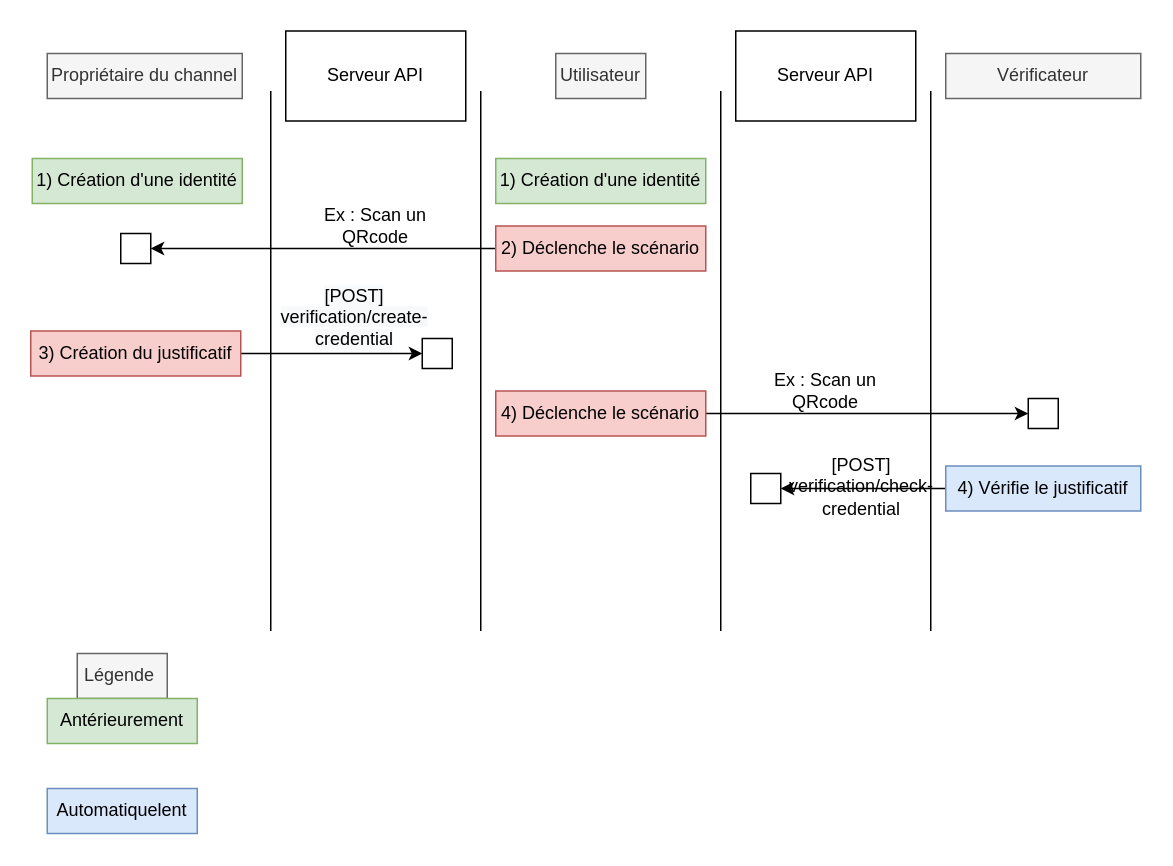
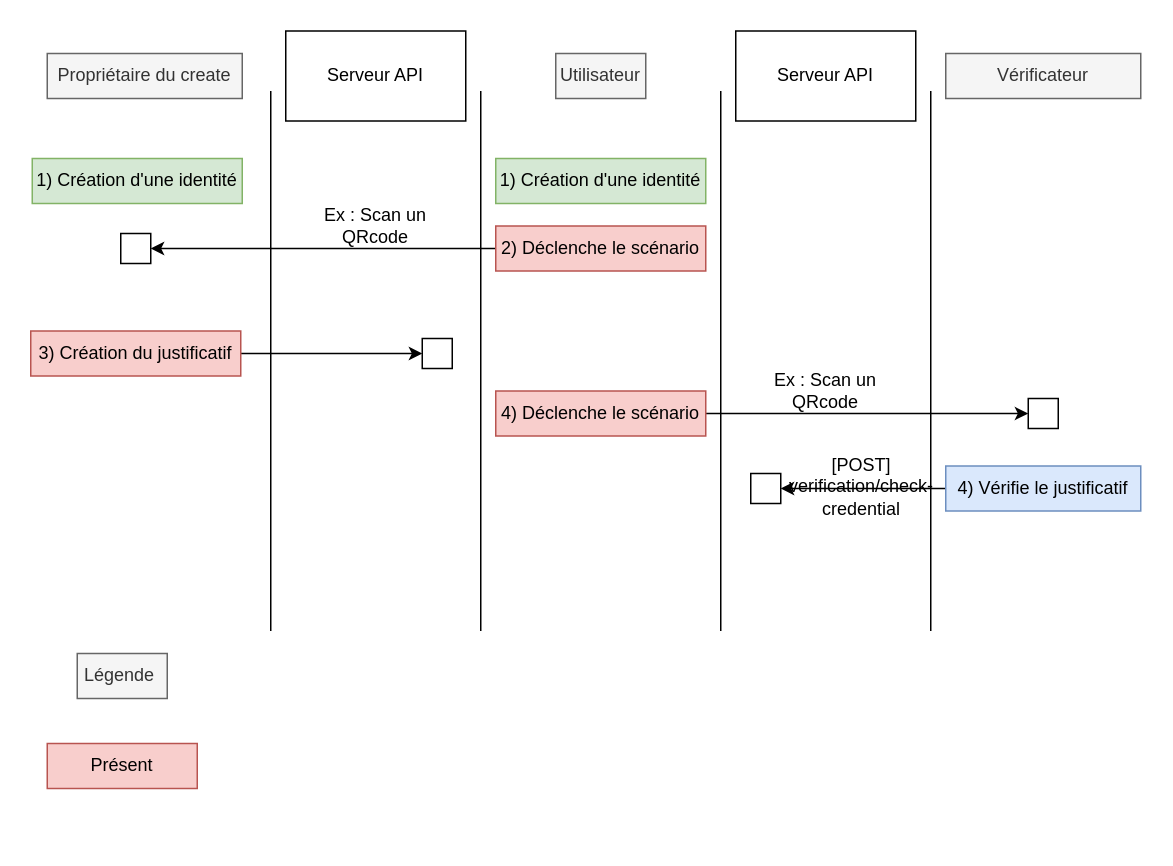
(145, 76) -> (145, 76)
(355, 327) -> none
(122, 721) -> none
none -> (122, 766)
(122, 811) -> none
